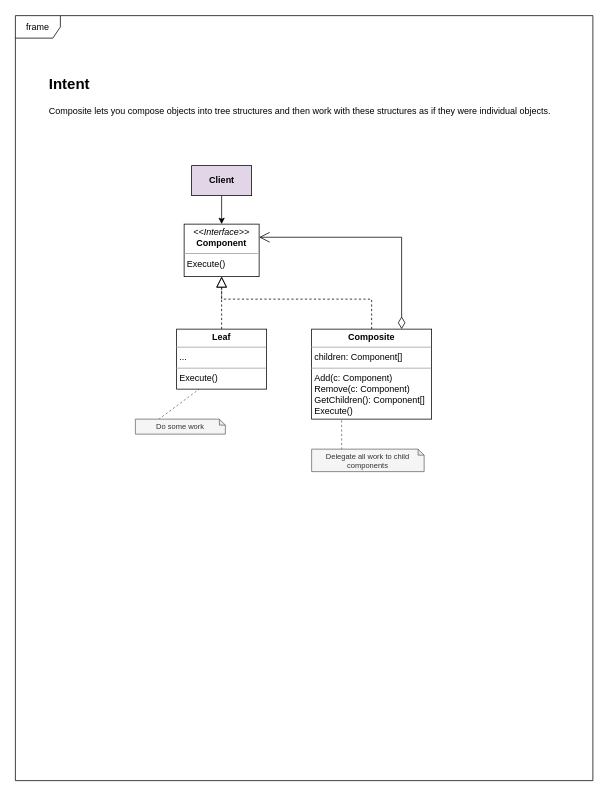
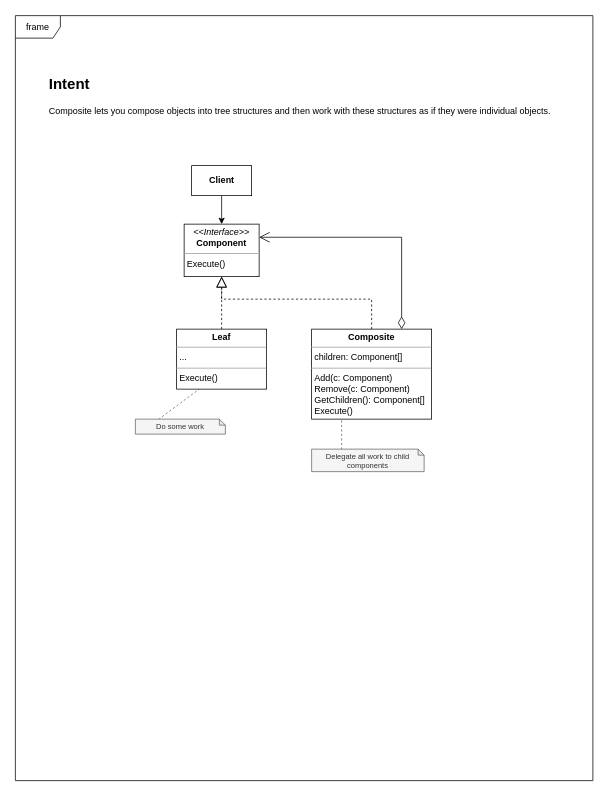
(222, 180) -> (222, 180)
